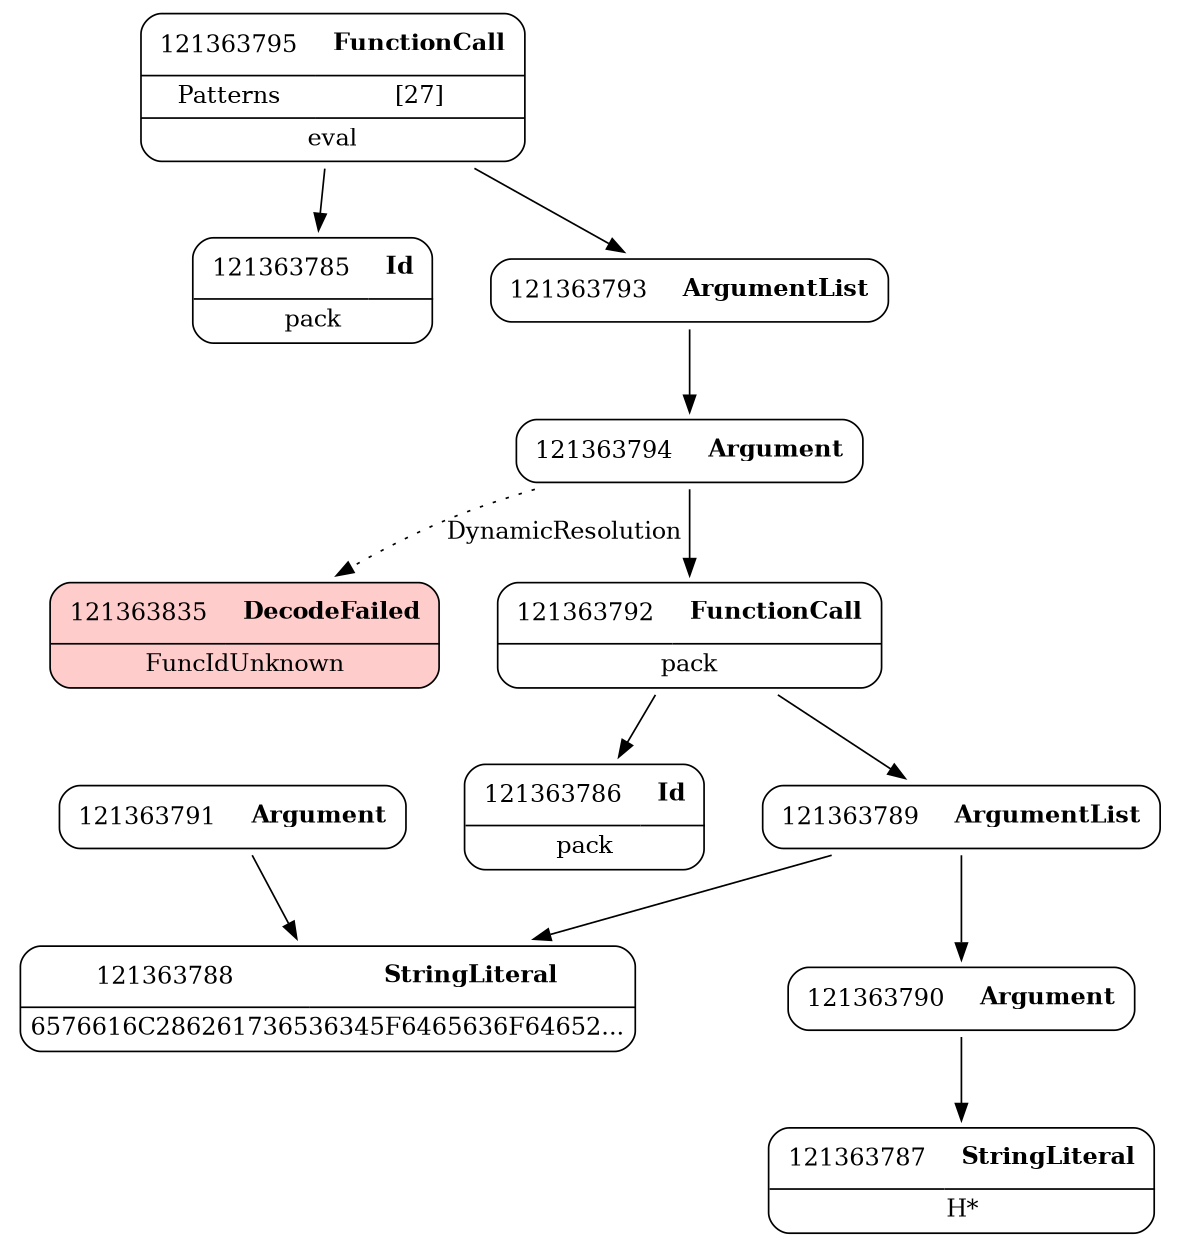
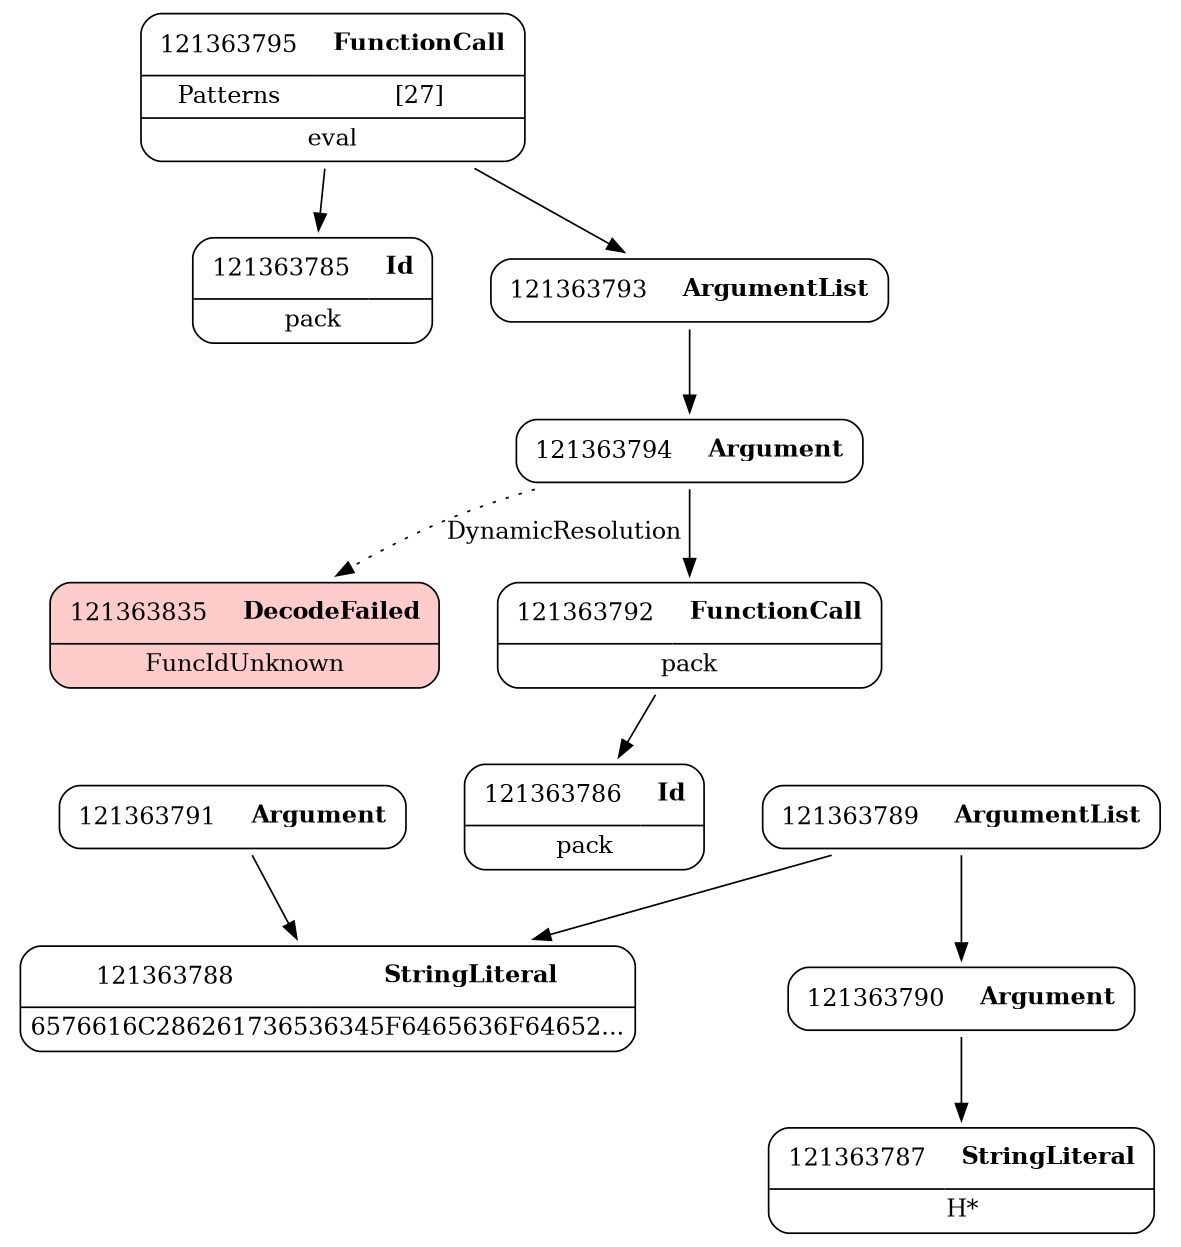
(834, 732) -> none
